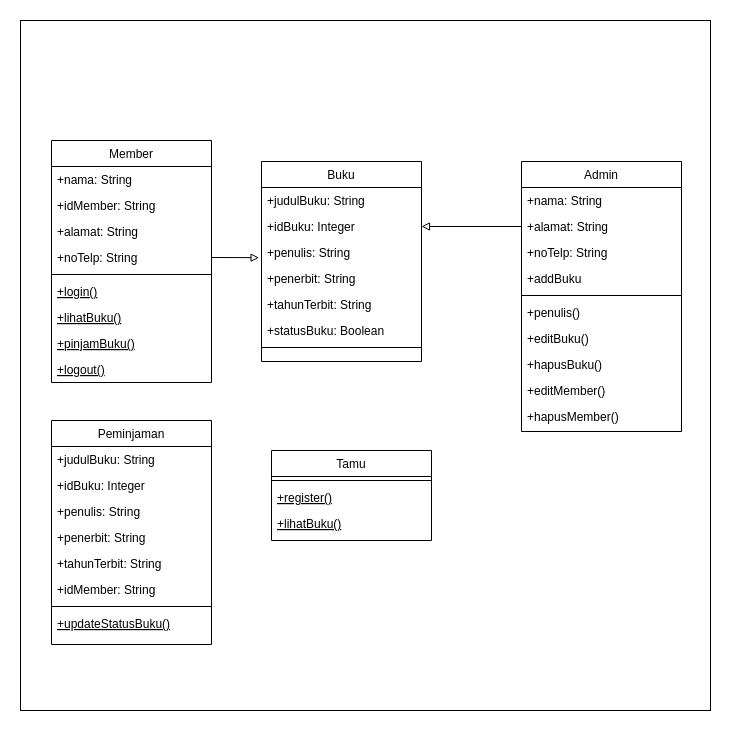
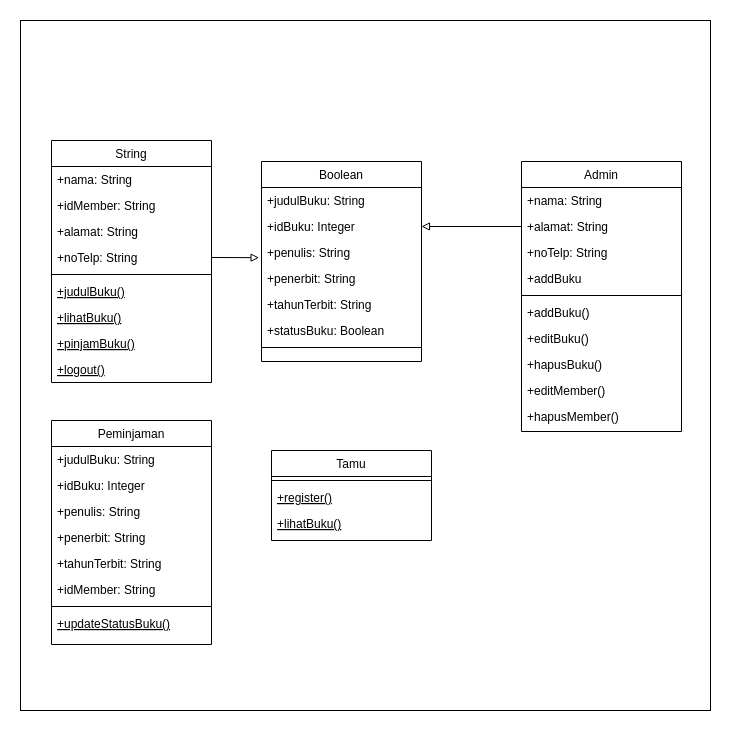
(131, 154) -> (131, 154)
(341, 175) -> (341, 175)
(81, 292) -> (96, 292)
(557, 313) -> (561, 313)
